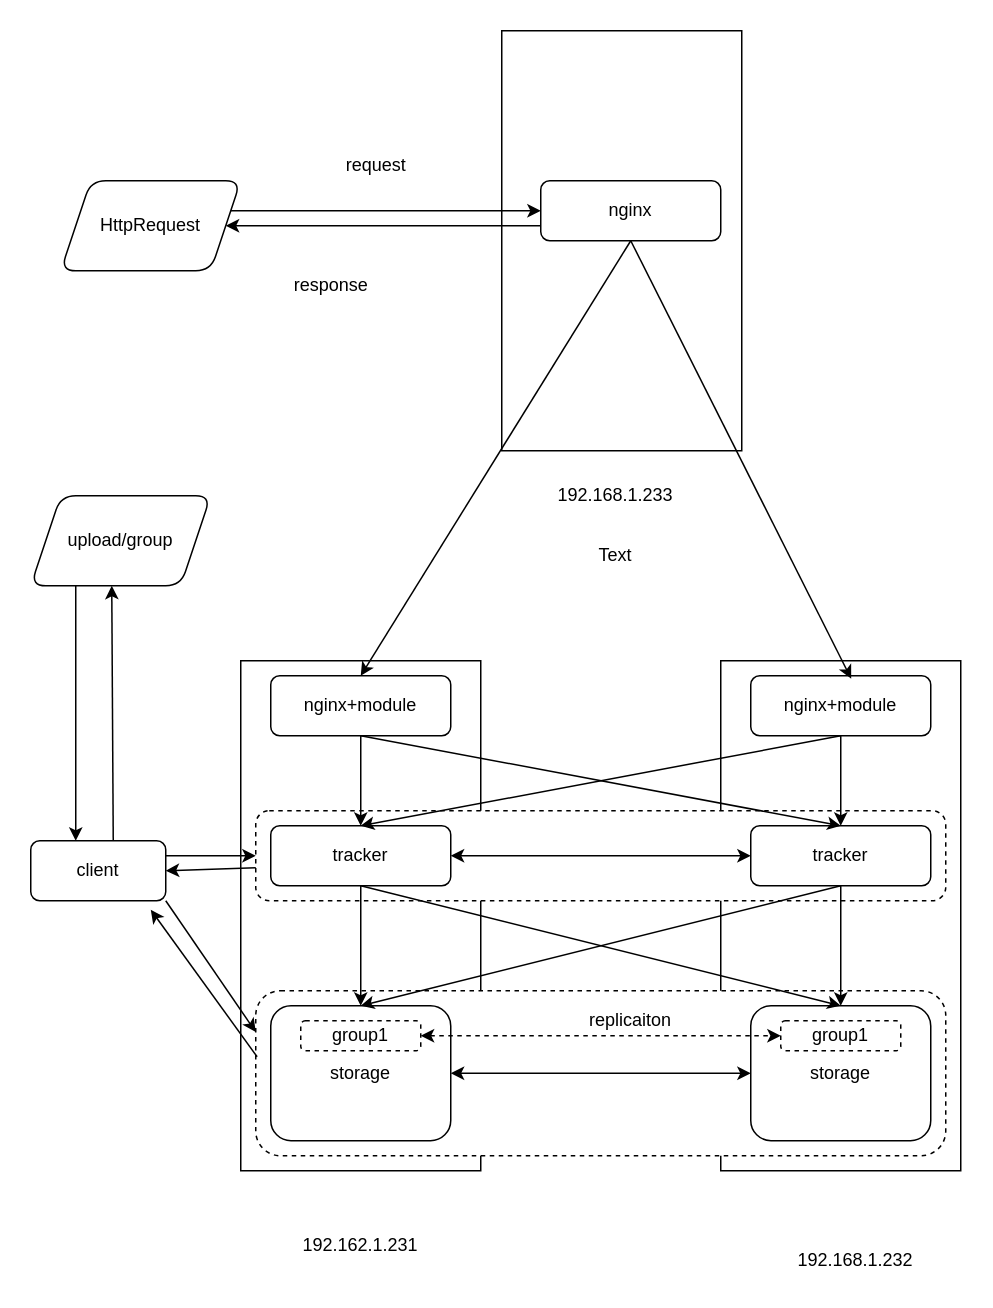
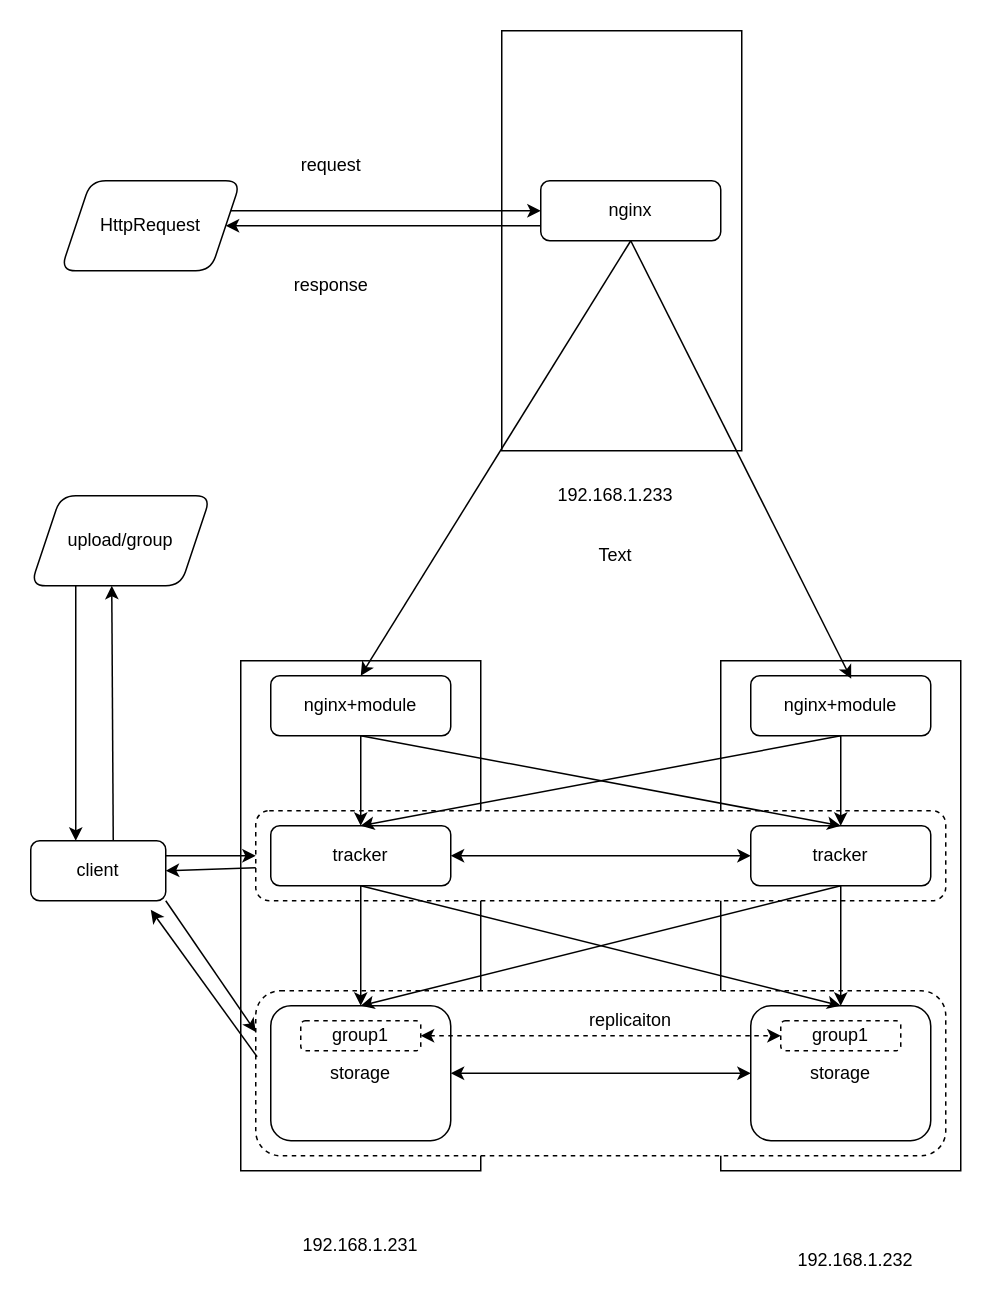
(376, 166) -> (331, 166)
(361, 1246) -> (361, 1246)
